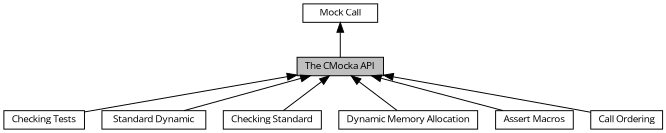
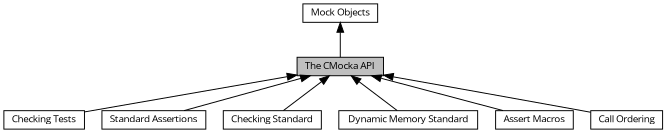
(340, 13) -> (340, 13)
(154, 120) -> (154, 120)
(408, 120) -> (408, 120)
